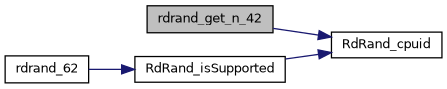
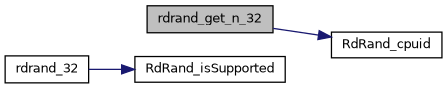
(210, 19) -> (210, 19)
(302, 57) -> none
(47, 69) -> (47, 69)
